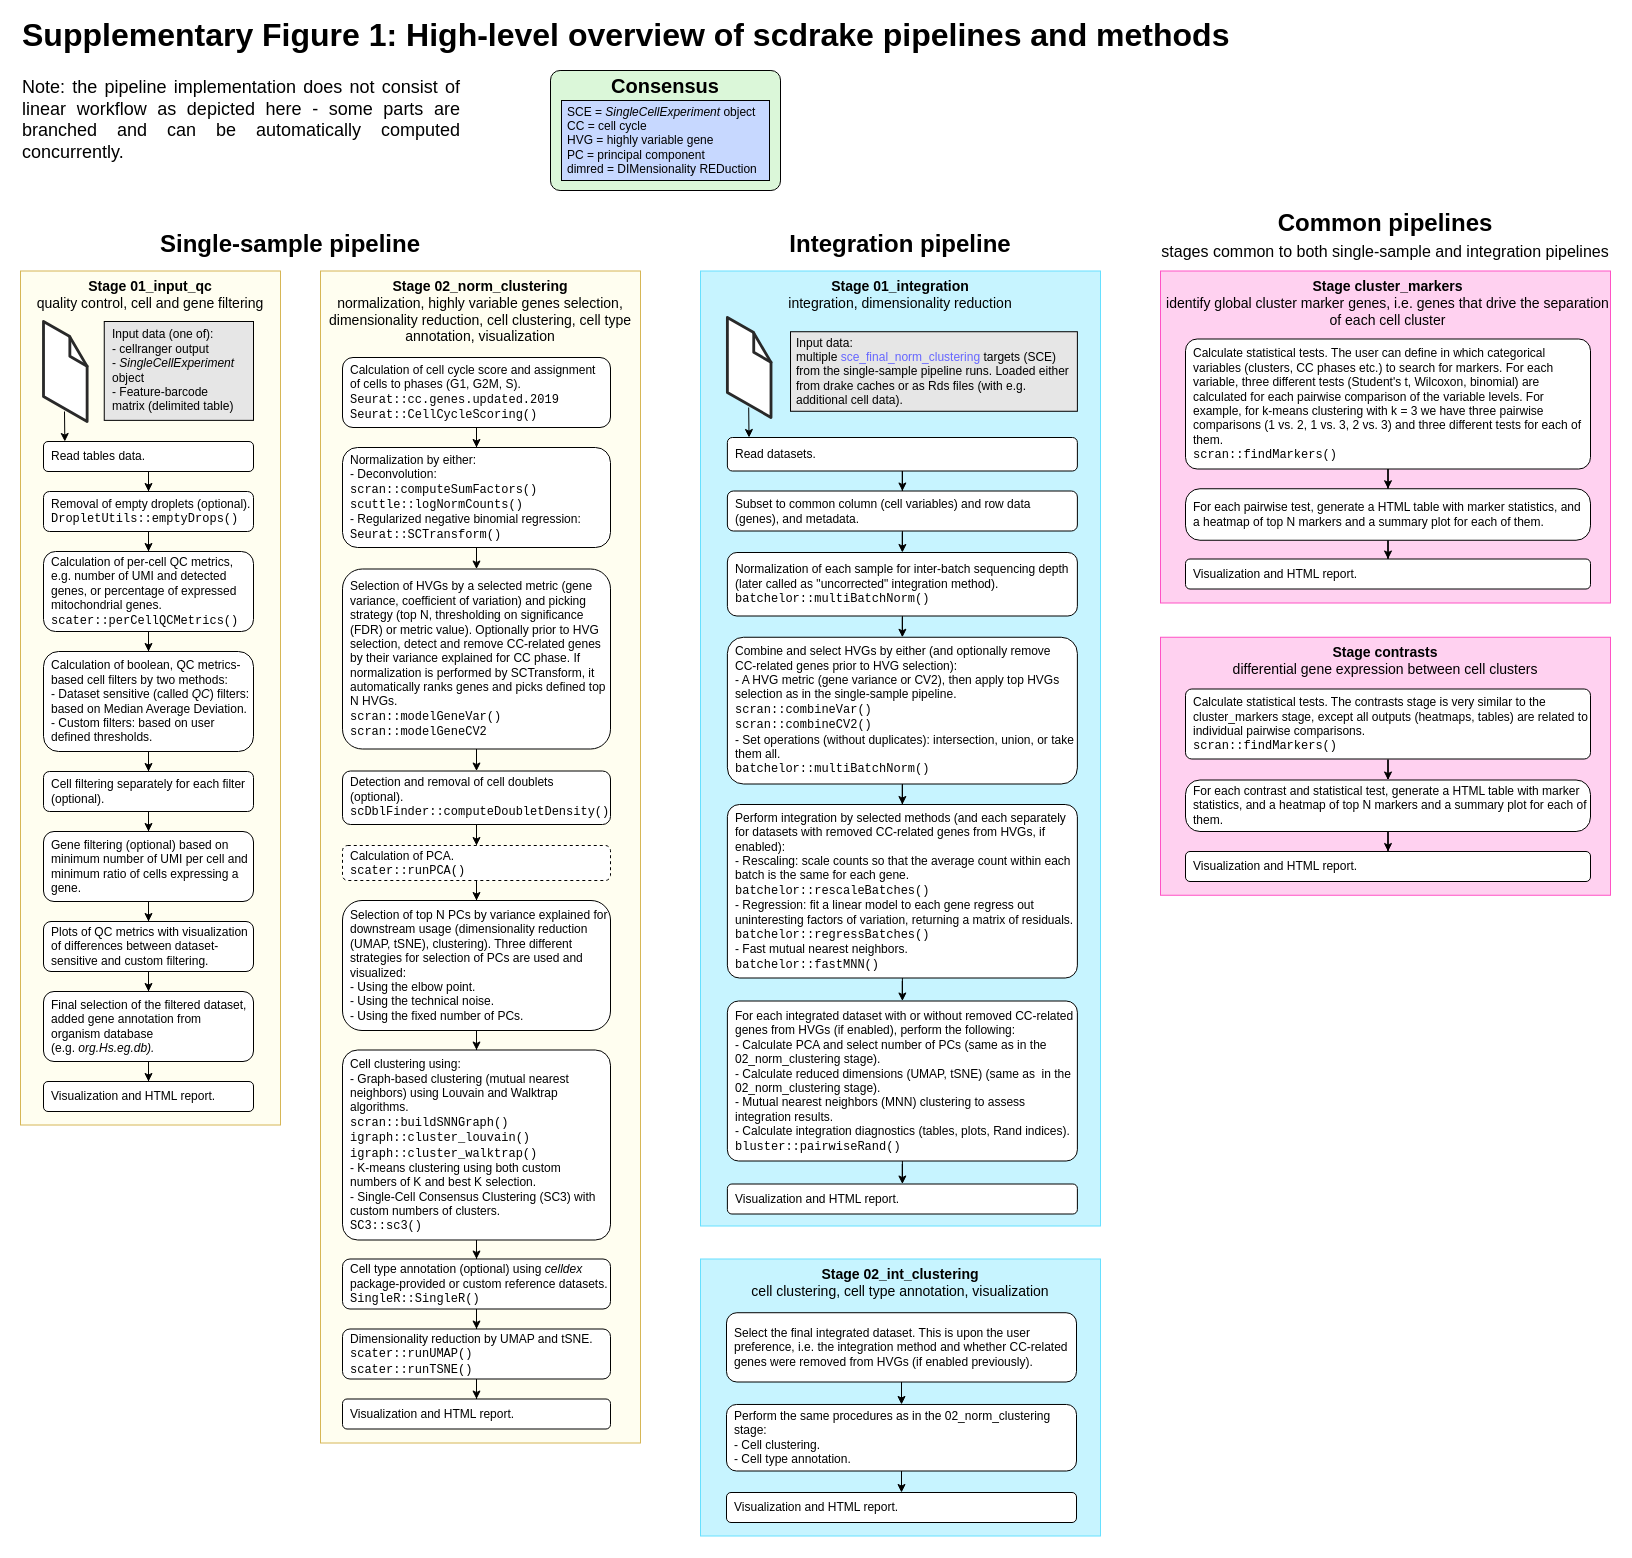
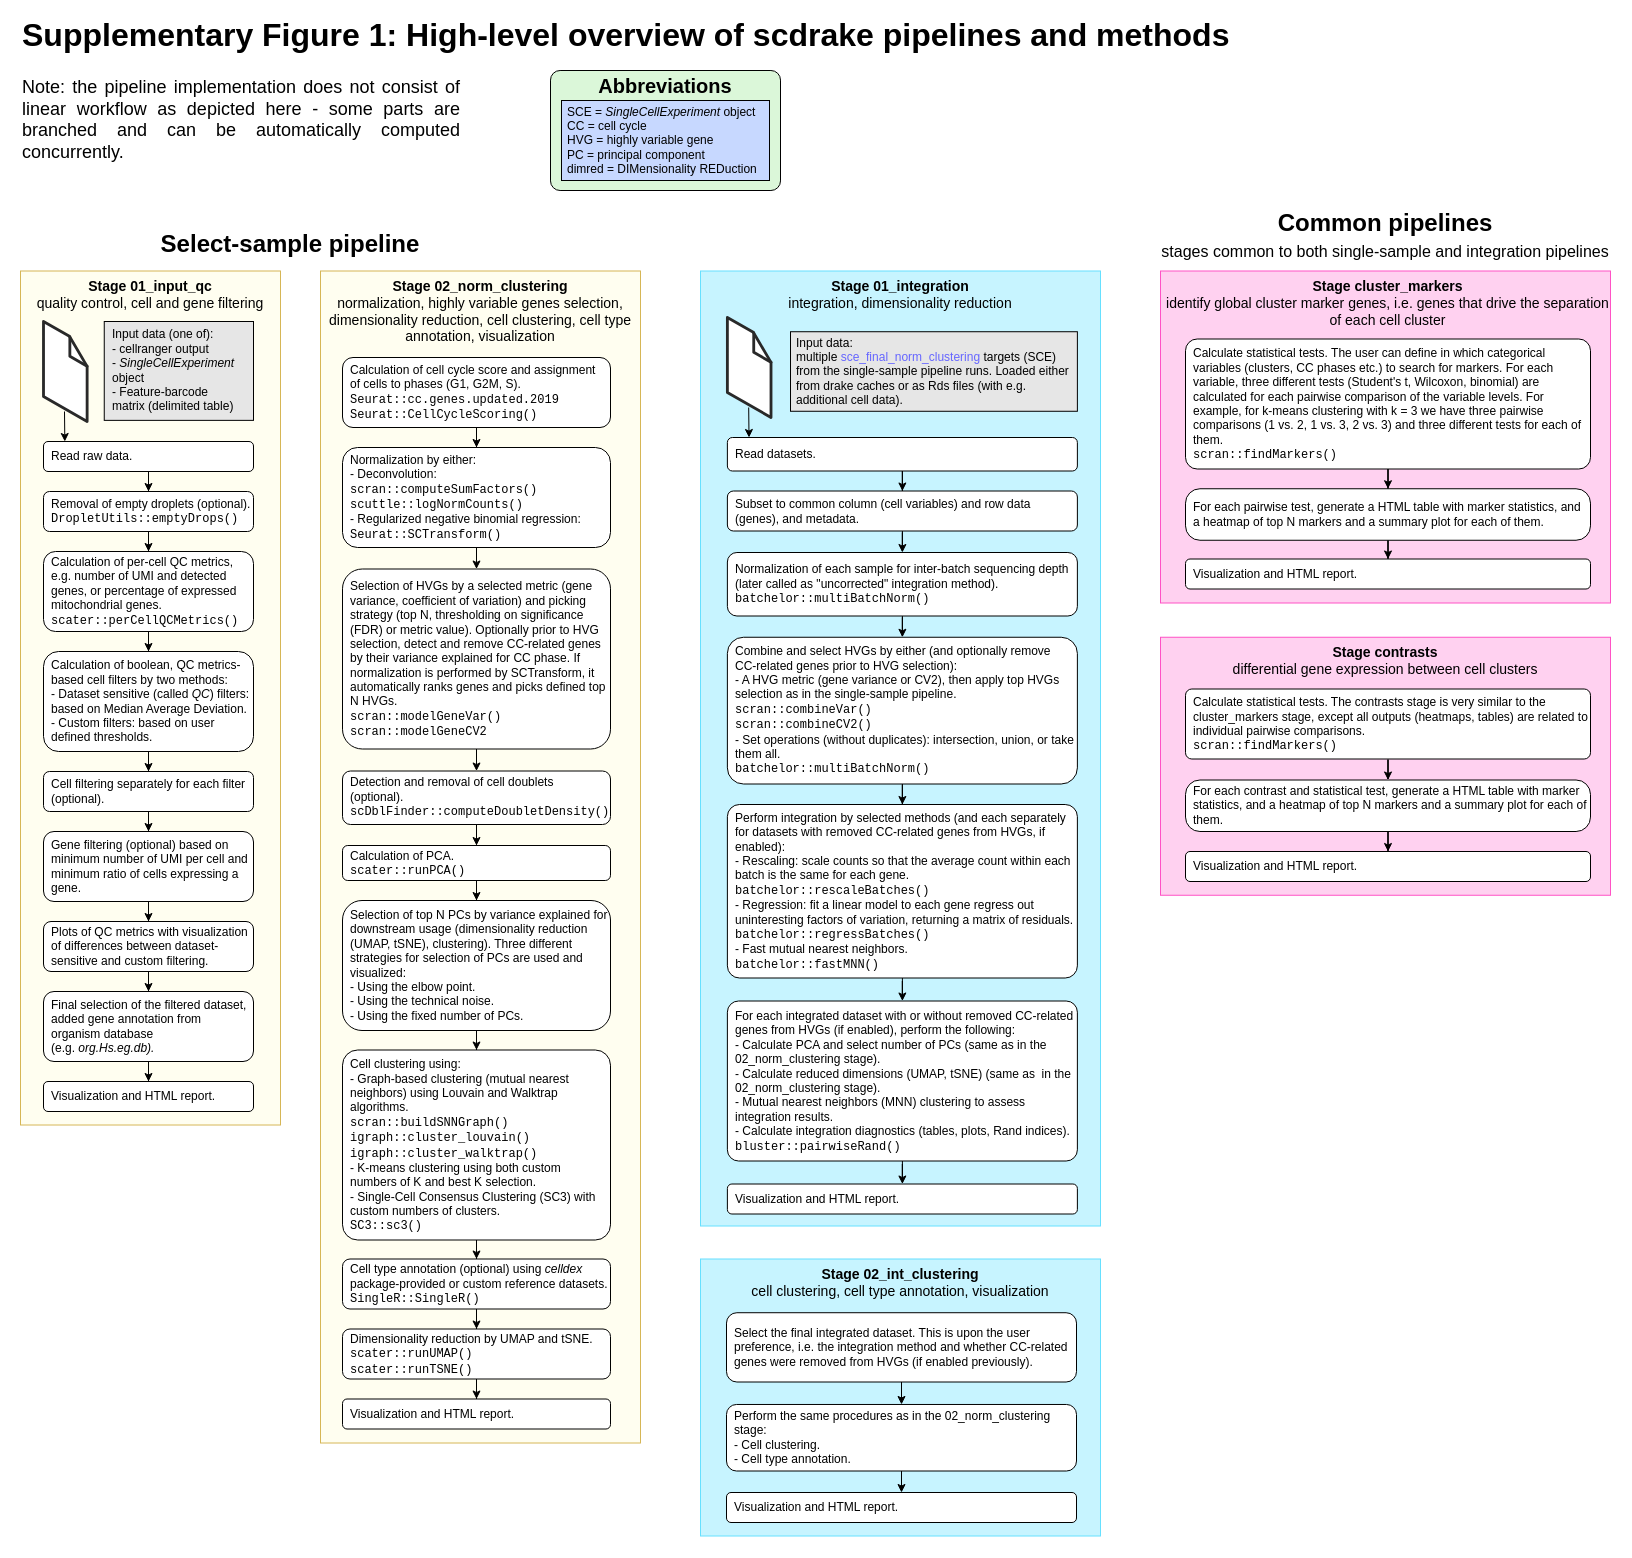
(666, 86) -> (666, 86)
(901, 244) -> none
(291, 245) -> (291, 245)
(102, 457) -> (94, 457)
(477, 863) -> (477, 863)
